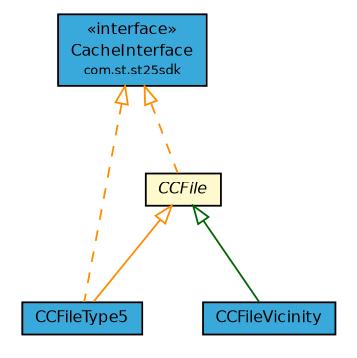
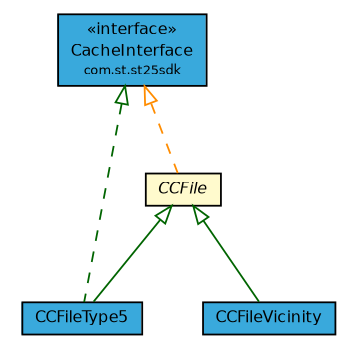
(103, 203) -> (103, 203)
(127, 261) -> (127, 261)
